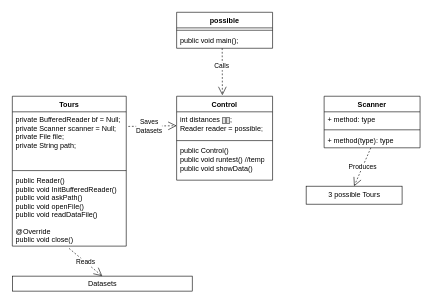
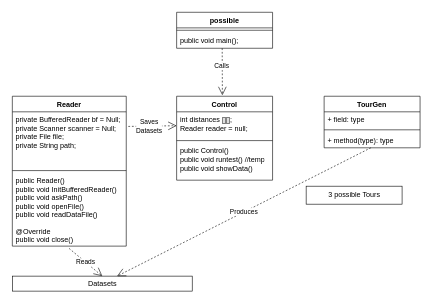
(69, 104) -> (69, 104)
(372, 104) -> (372, 104)
(353, 120) -> (349, 120)
(225, 125) -> (217, 125)
(363, 166) -> (244, 212)
